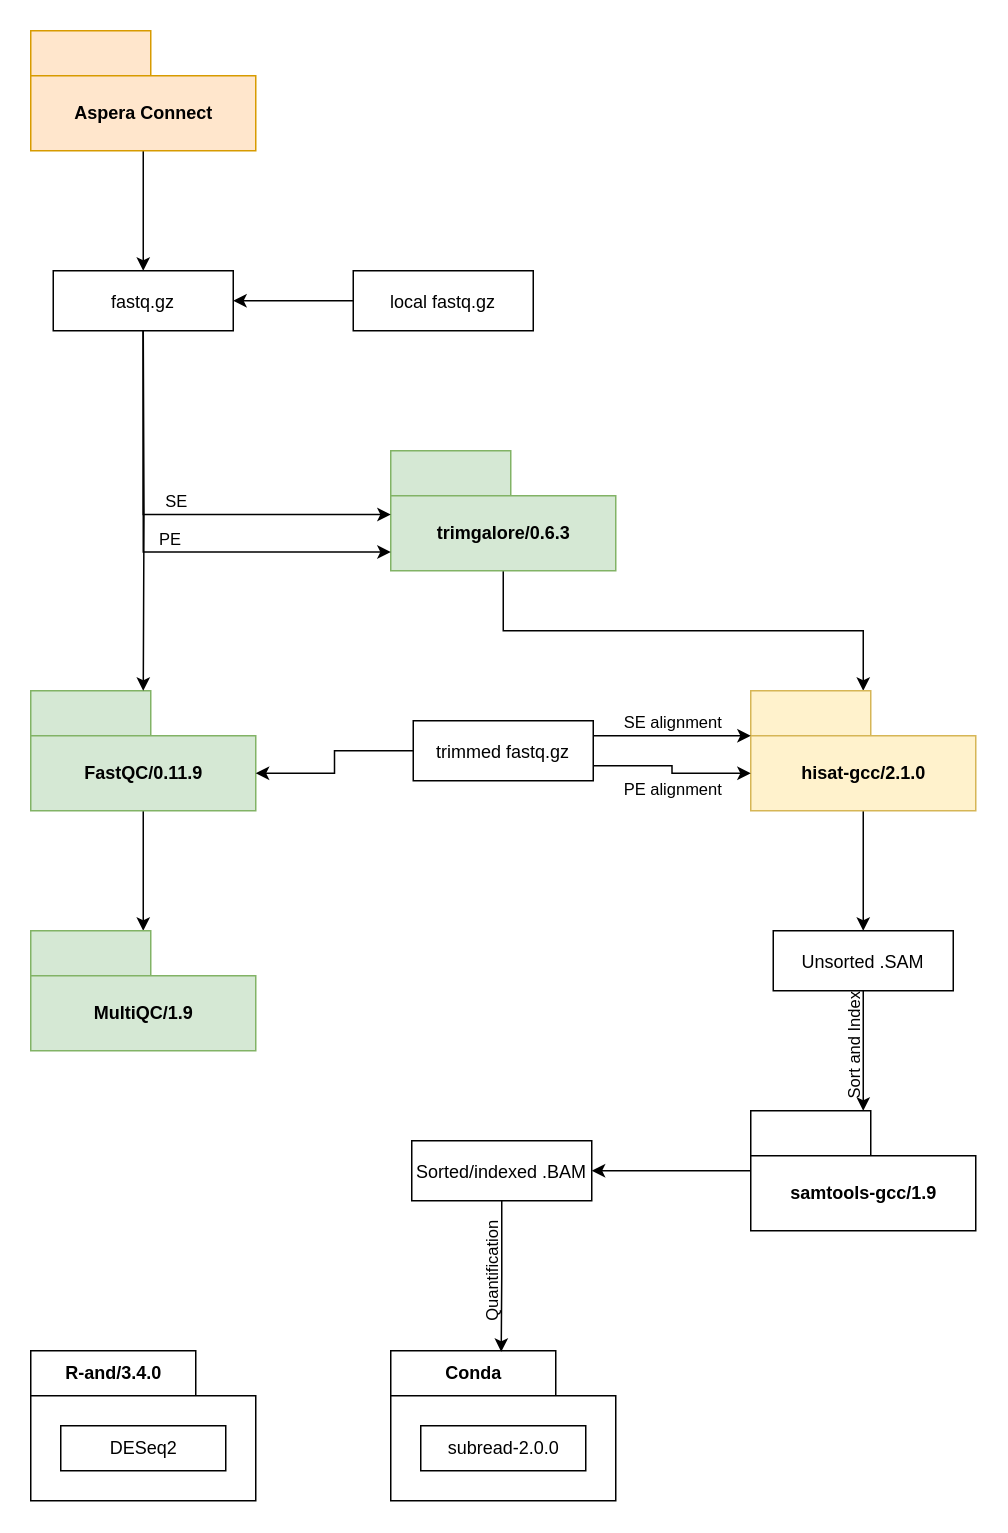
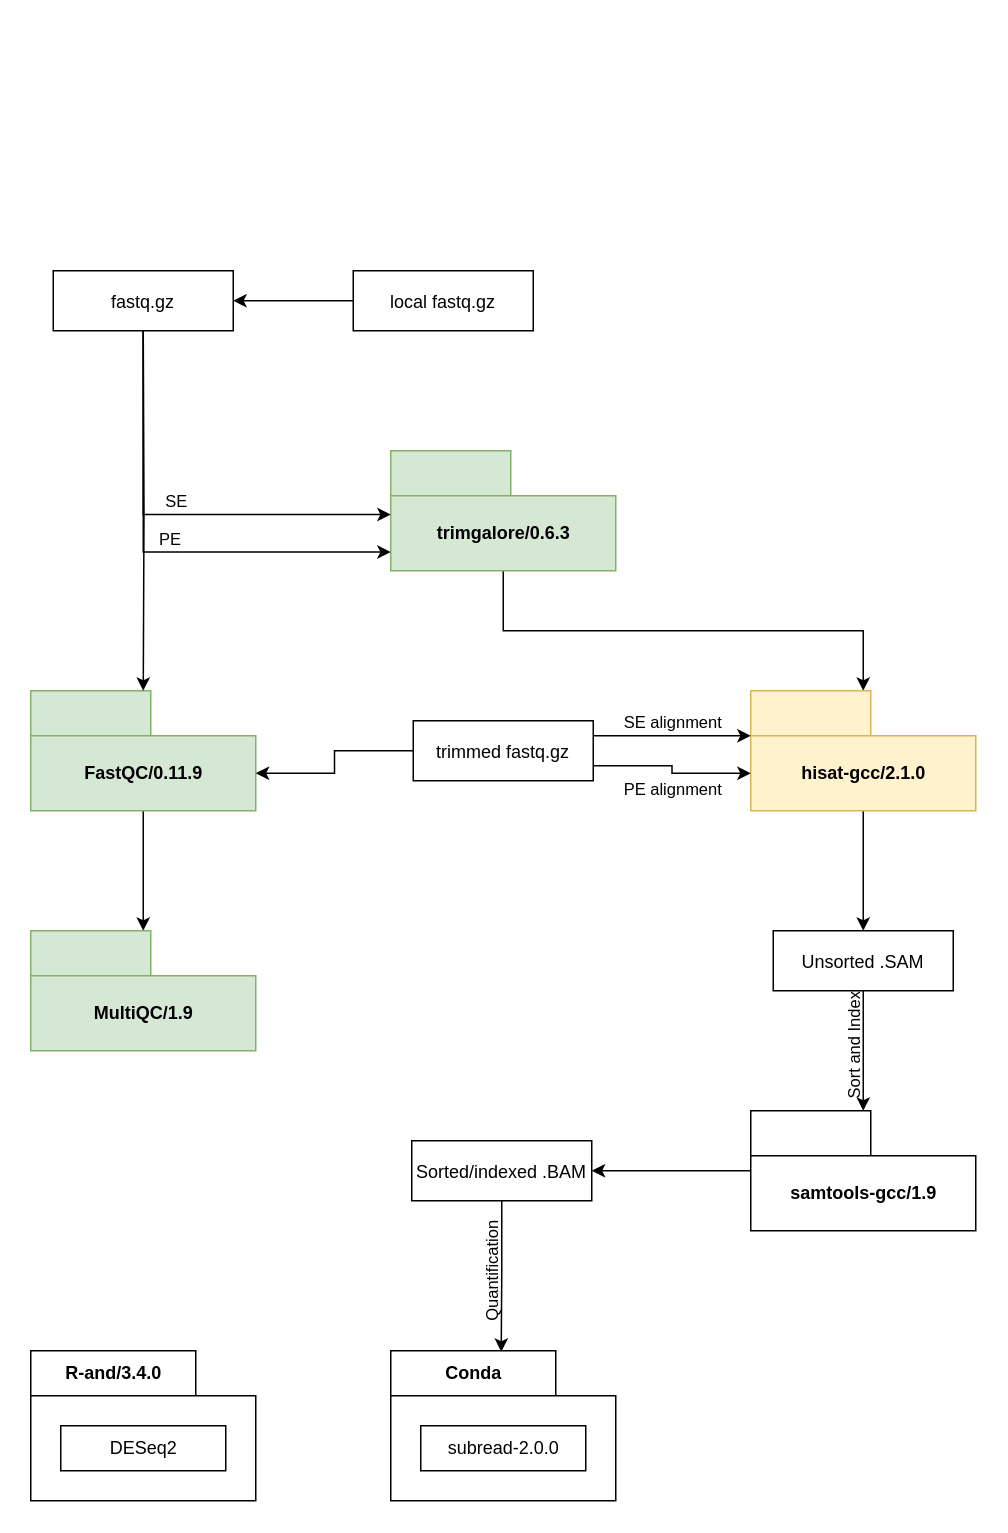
(143, 91) -> none
(143, 206) -> none
